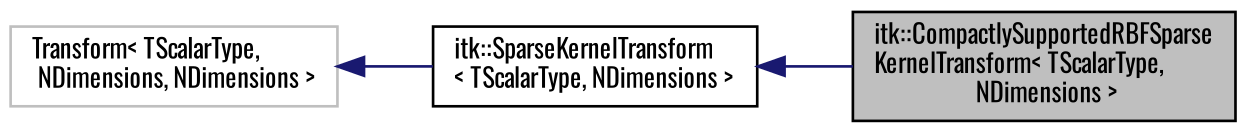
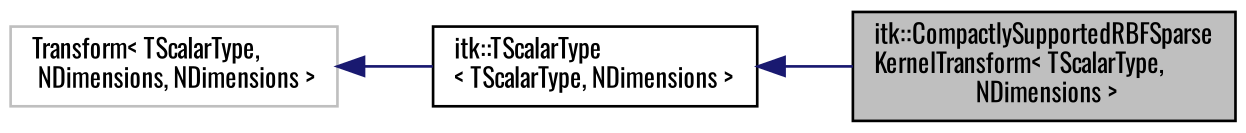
(595, 66) -> (595, 66)
